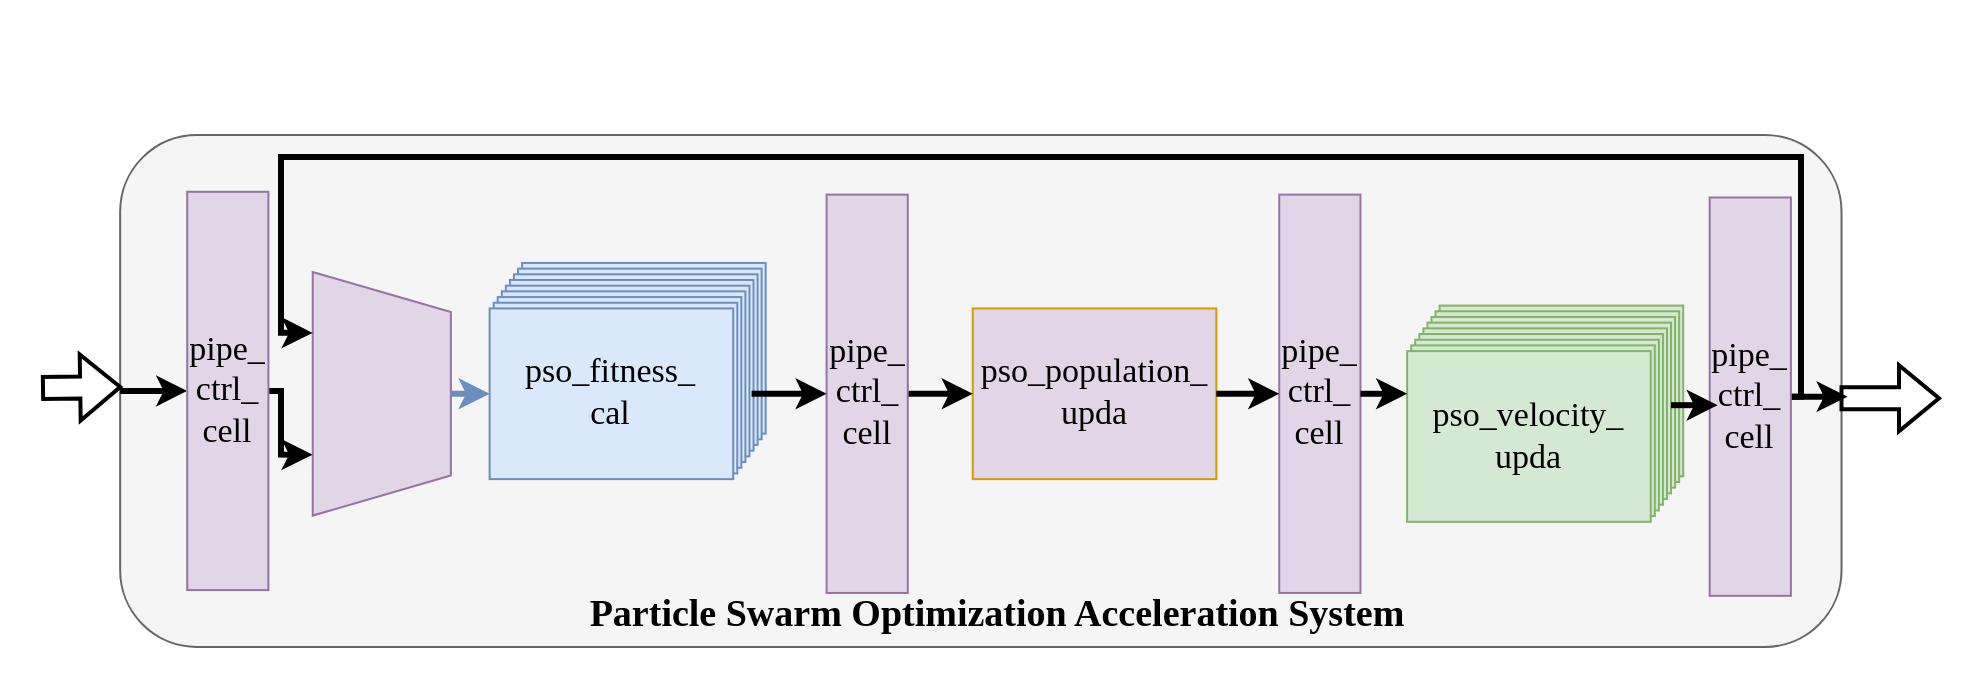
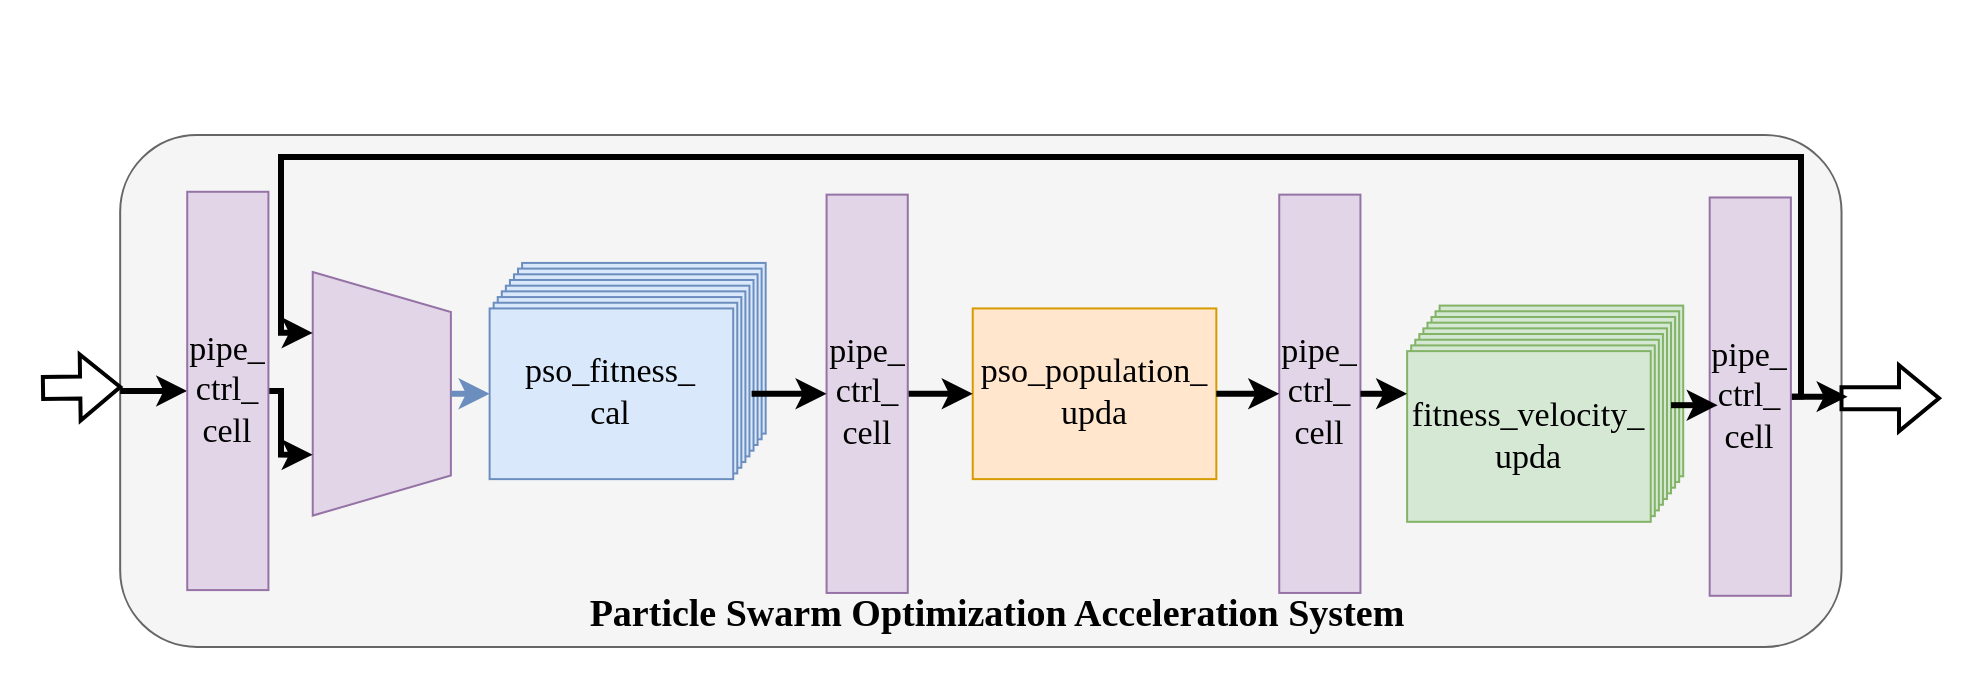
(1095, 394) -> (1095, 394)
(1529, 437) -> (1529, 437)
